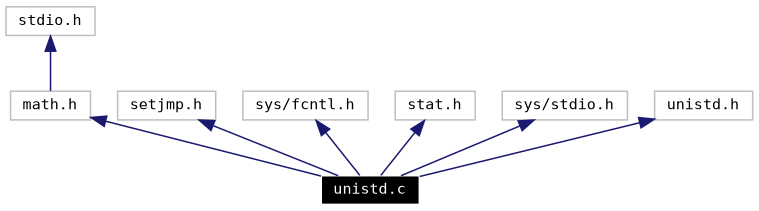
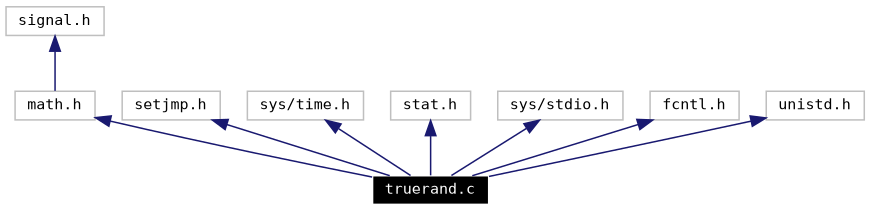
(51, 21) -> (55, 21)
(305, 106) -> (305, 106)
none -> (695, 106)
(370, 190) -> (431, 190)
